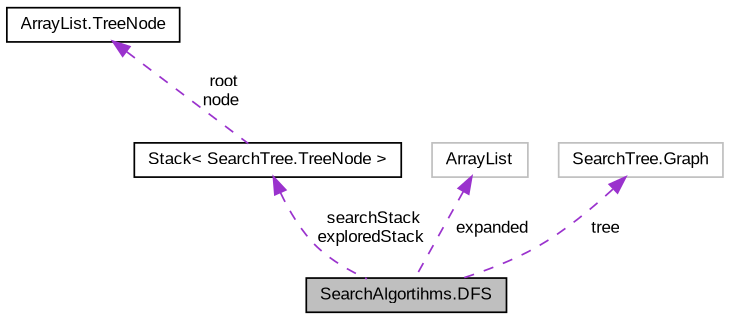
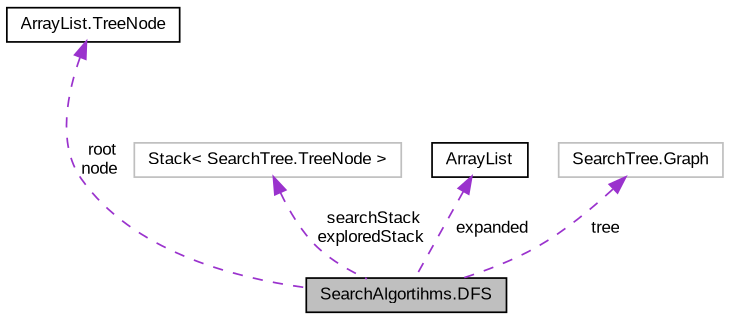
(188, 98) -> (127, 225)
(268, 160) -> (268, 160)
(480, 160) -> (480, 160)
